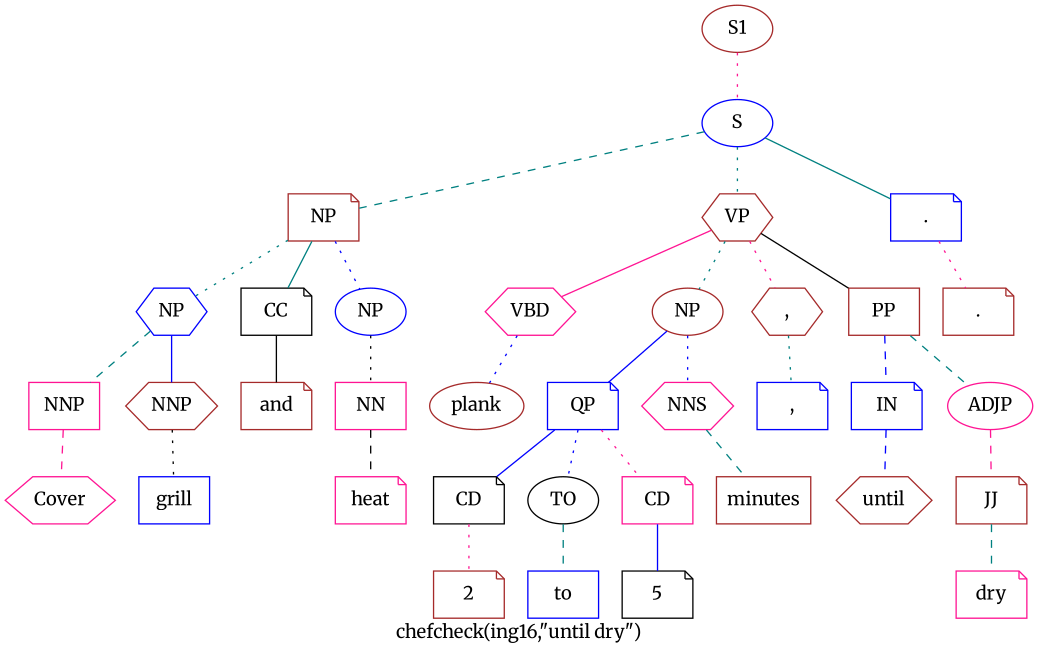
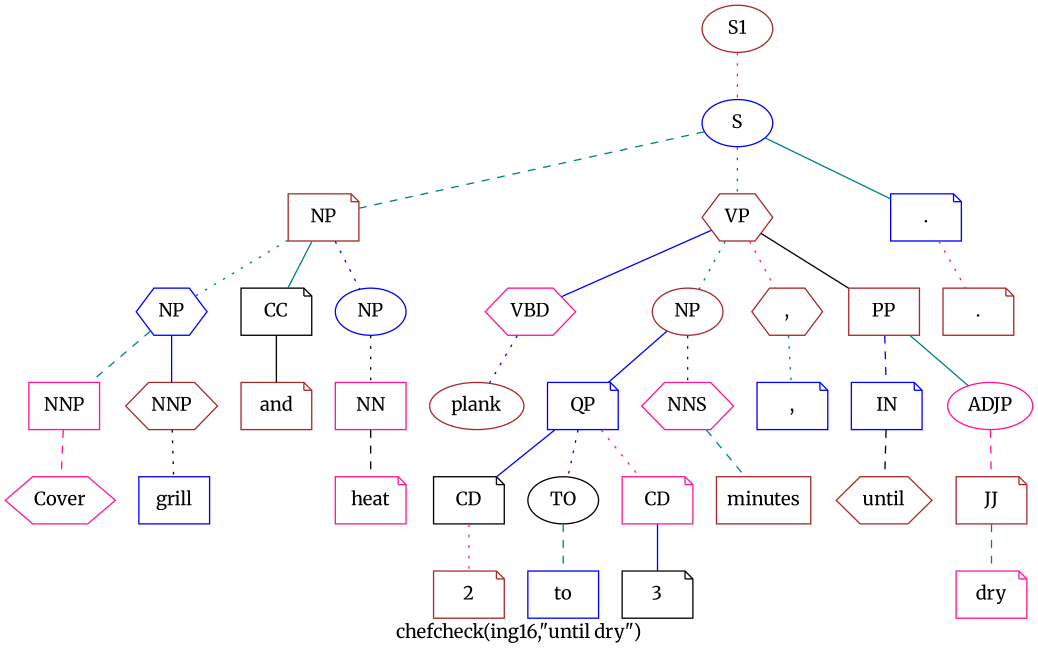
(636, 263) -> (636, 263)
(939, 361) -> (939, 361)
(885, 453) -> (885, 453)
(658, 595) -> (658, 595)
